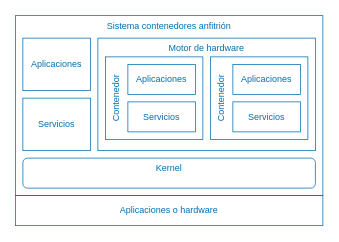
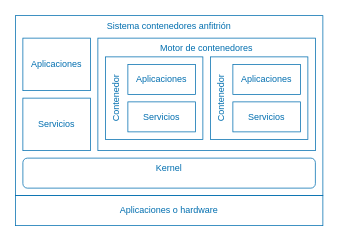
(207, 49) -> (207, 49)
